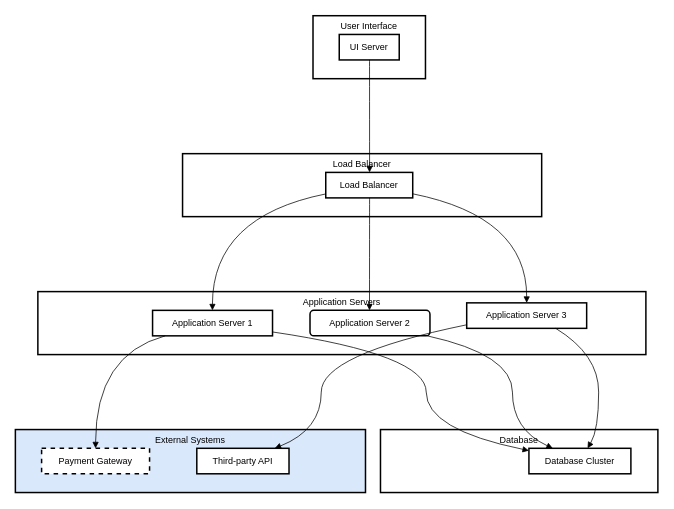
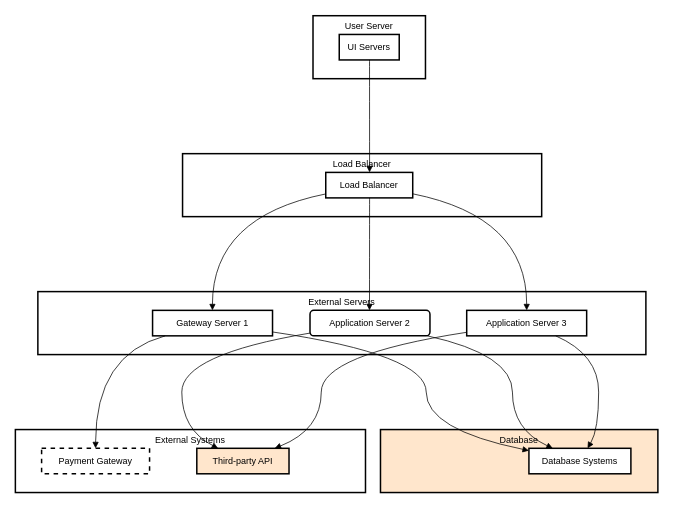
(369, 26) -> (369, 26)
(369, 47) -> (369, 47)
(342, 302) -> (342, 302)
(527, 315) -> (527, 323)
(213, 323) -> (213, 323)
none -> (202, 365)
(191, 461) -> (191, 461)
(243, 461) -> (243, 461)
(519, 461) -> (519, 461)
(580, 461) -> (580, 461)
